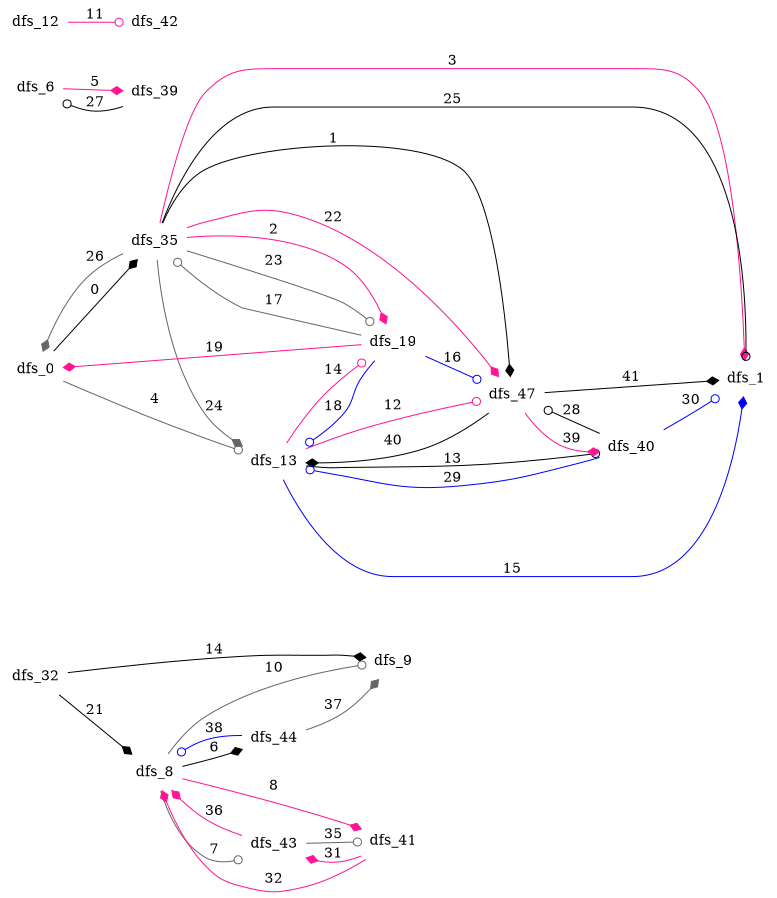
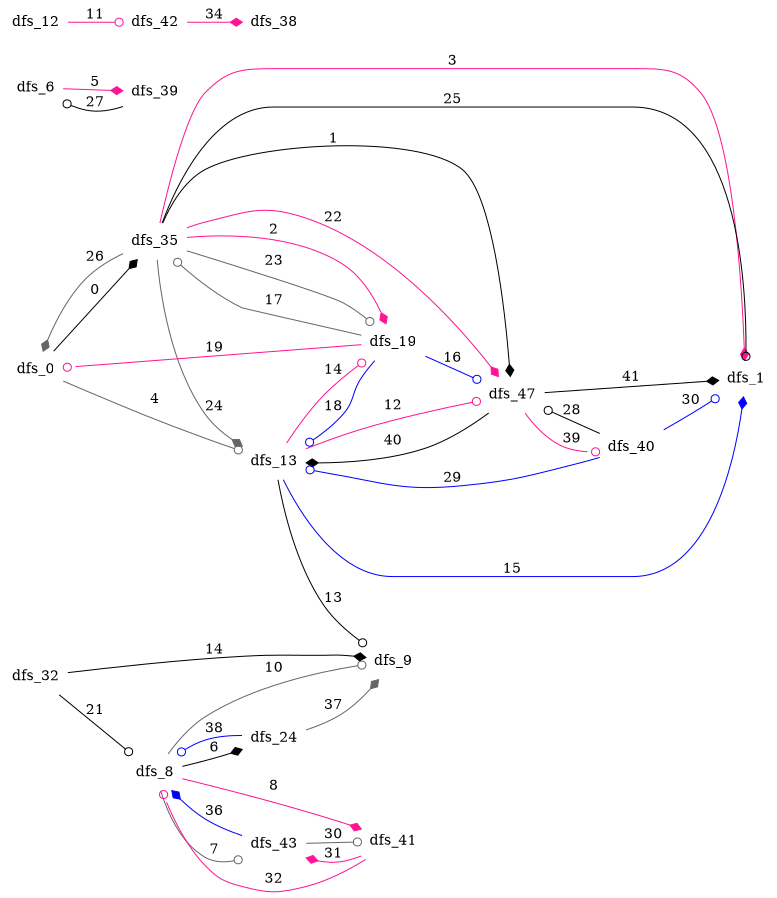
none -> (274, 22)
(219, 356) -> (219, 356)
(552, 440) -> (552, 440)
(449, 466) -> (304, 568)
(92, 722) -> (92, 722)
(274, 738) -> (274, 738)
(209, 821) -> (209, 821)
(334, 835) -> (334, 835)
(248, 888) -> (248, 888)
